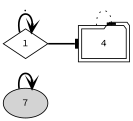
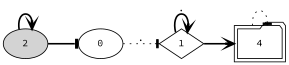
(61, 44) -> (215, 44)
none -> (101, 44)
(26, 103) -> (26, 44)
